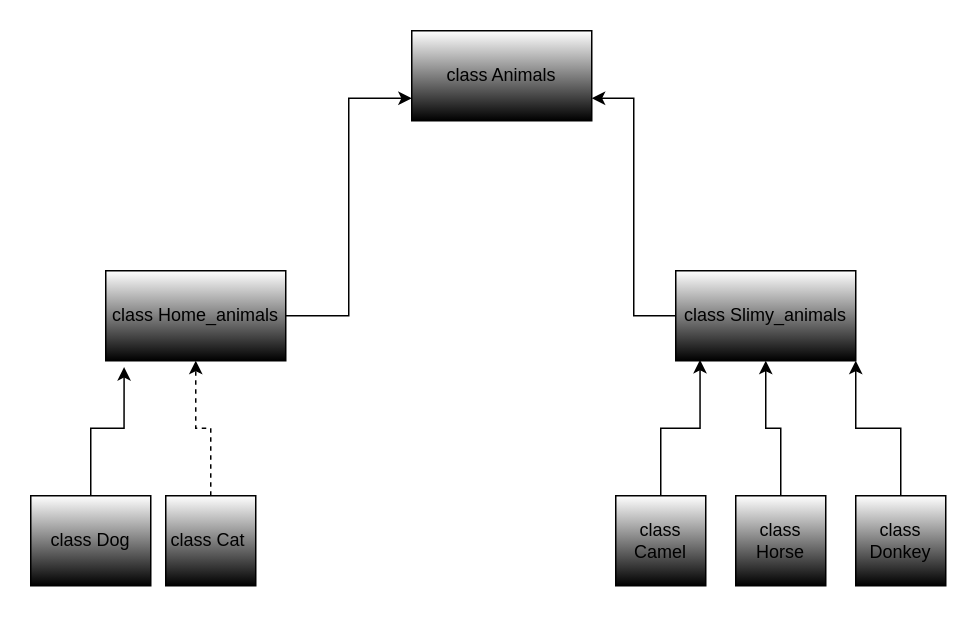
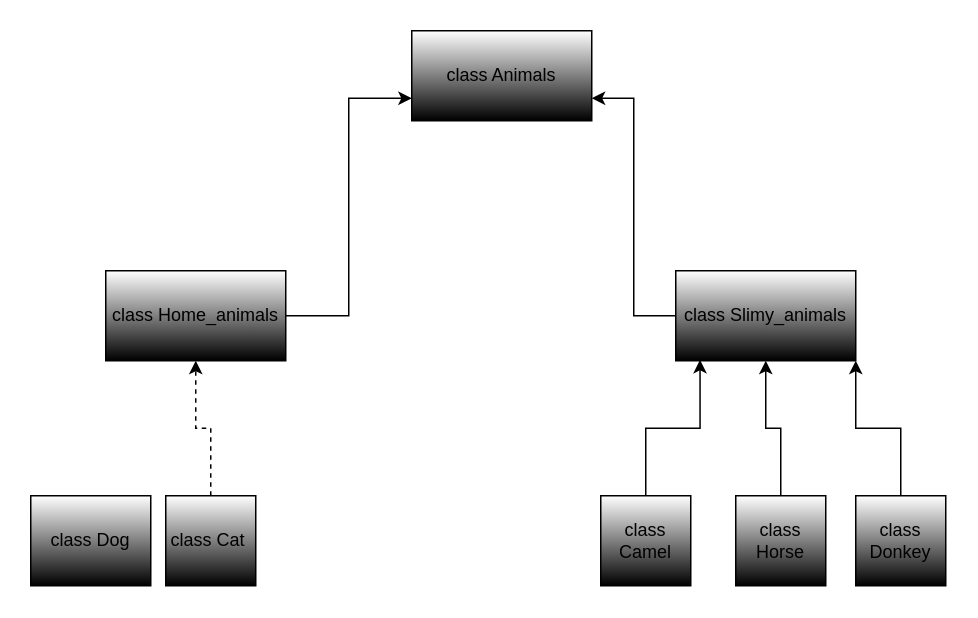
(99, 428) -> none
(661, 541) -> (646, 541)
